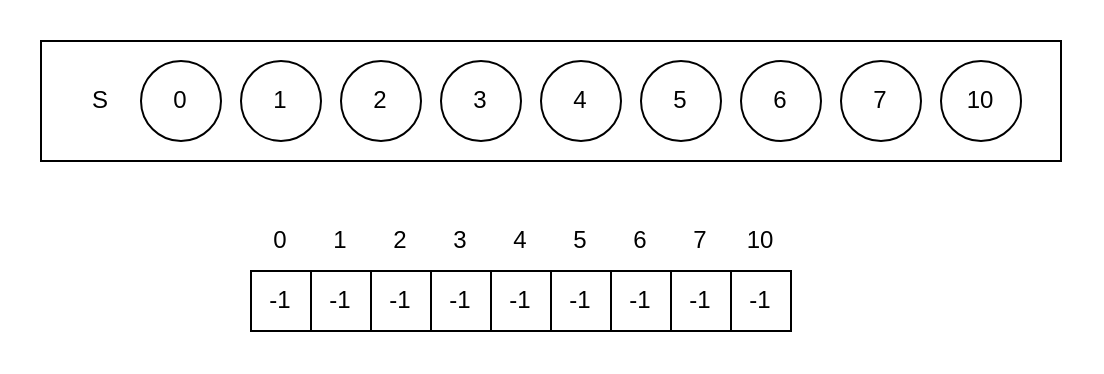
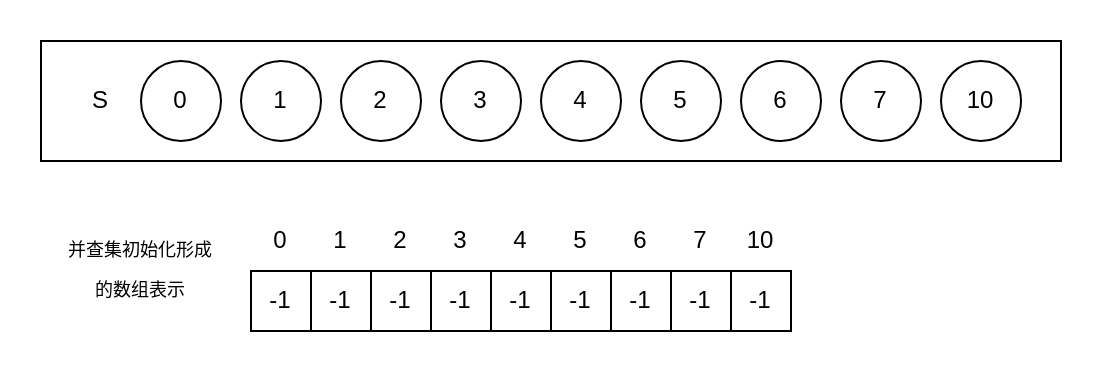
none -> (141, 271)
